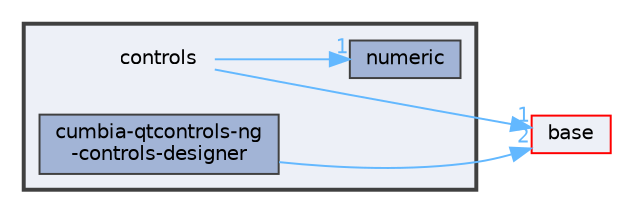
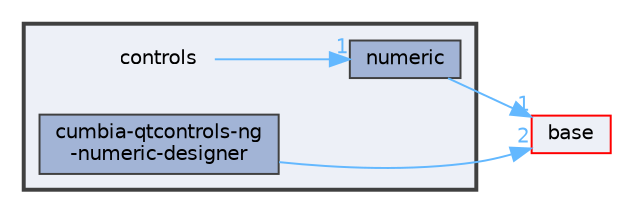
(363, 97) -> (489, 97)
(159, 144) -> (159, 144)
